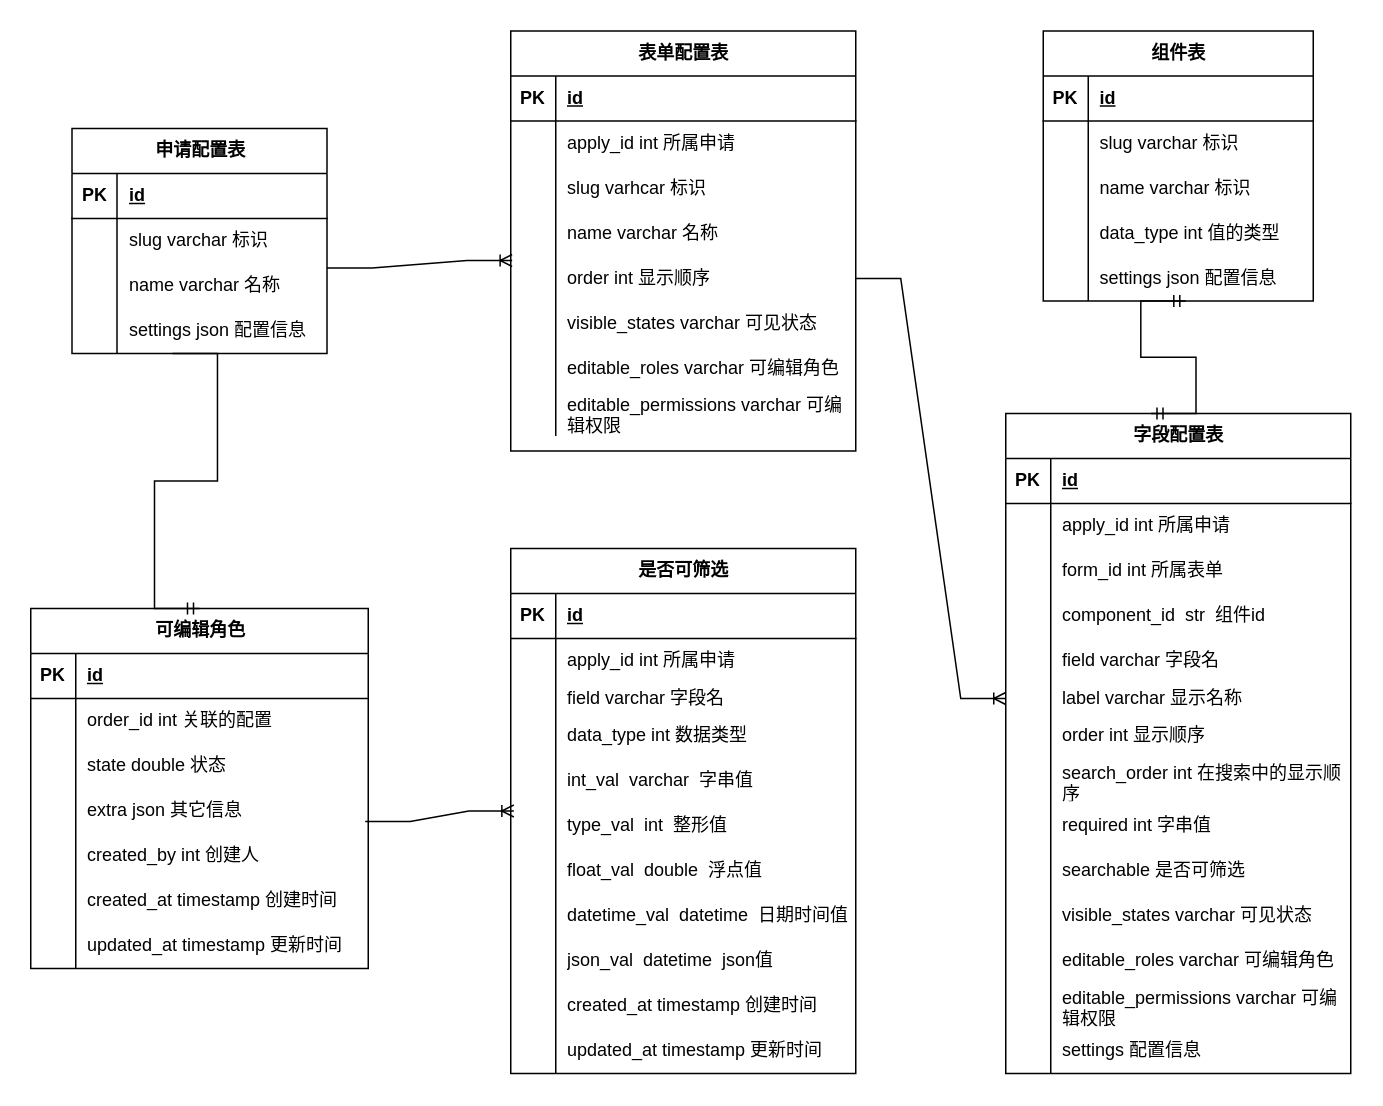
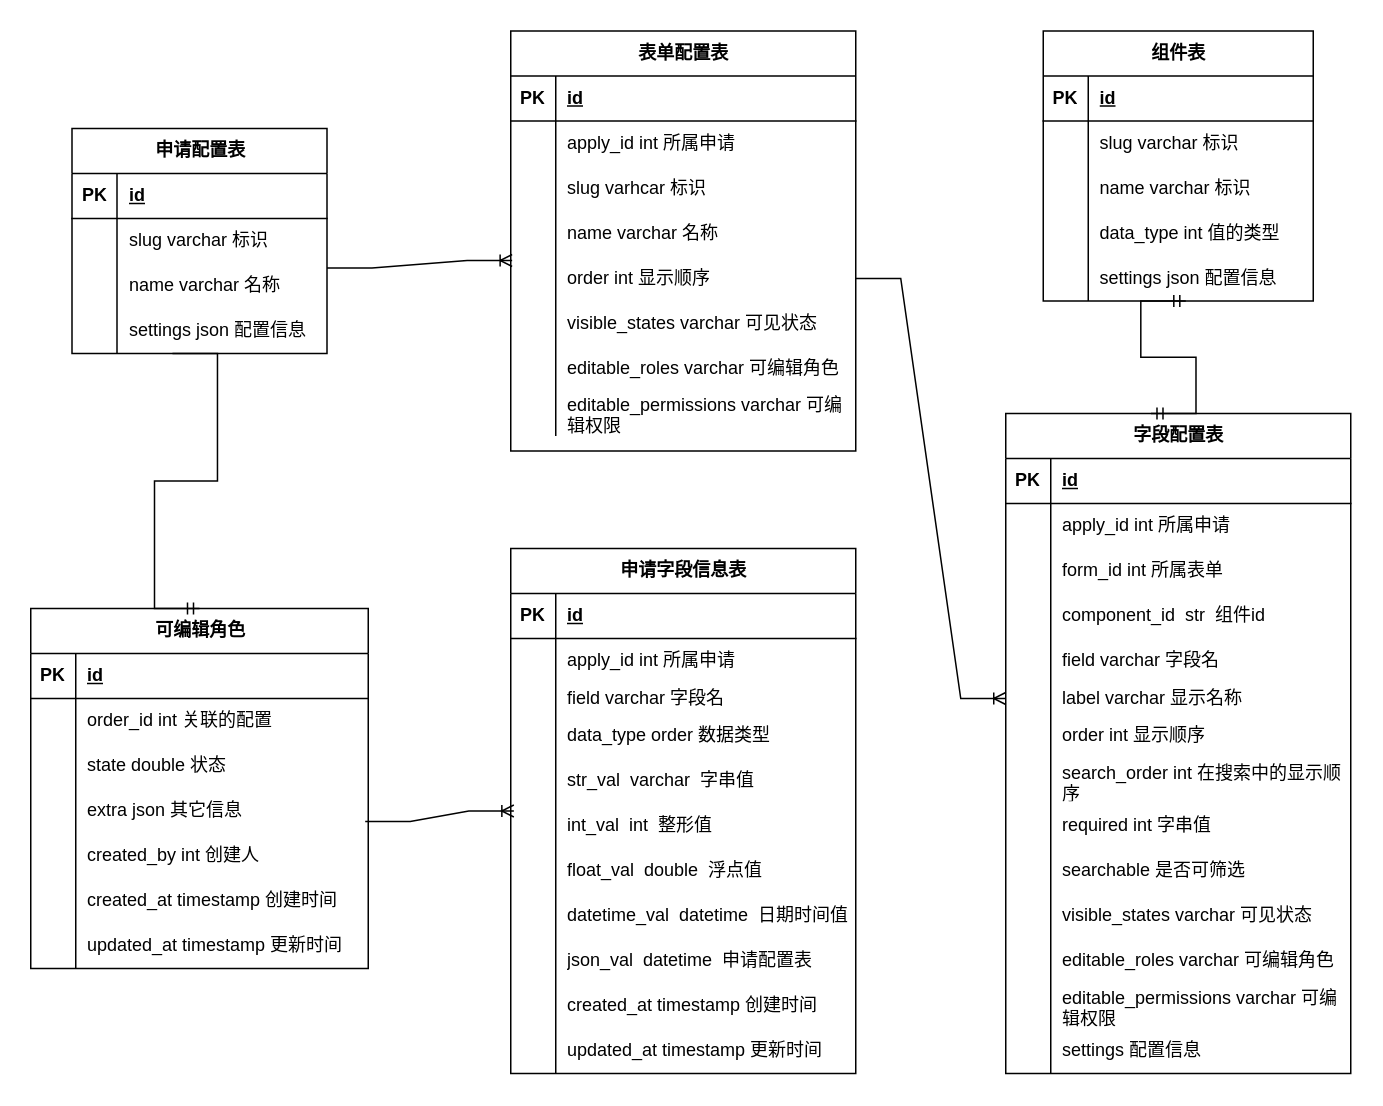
(684, 571) -> (684, 571)
(667, 736) -> (680, 736)
(676, 781) -> (678, 781)
(661, 826) -> (654, 826)
(688, 961) -> (704, 961)
